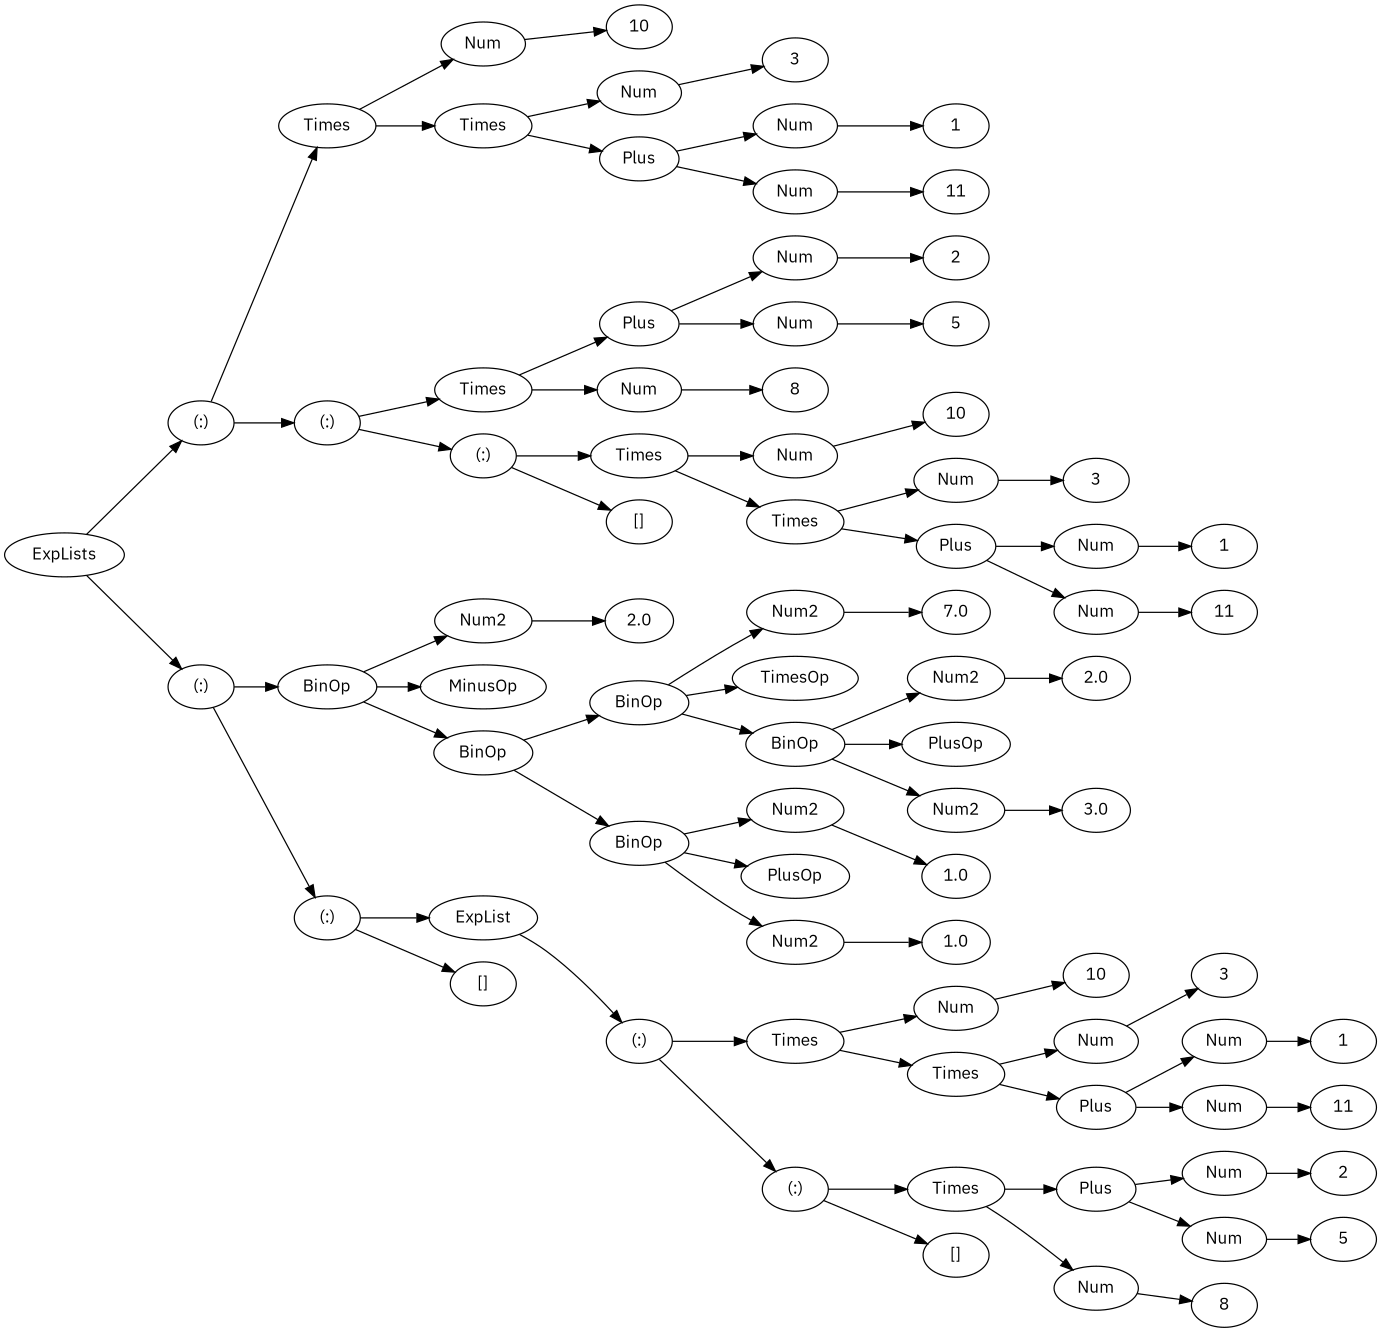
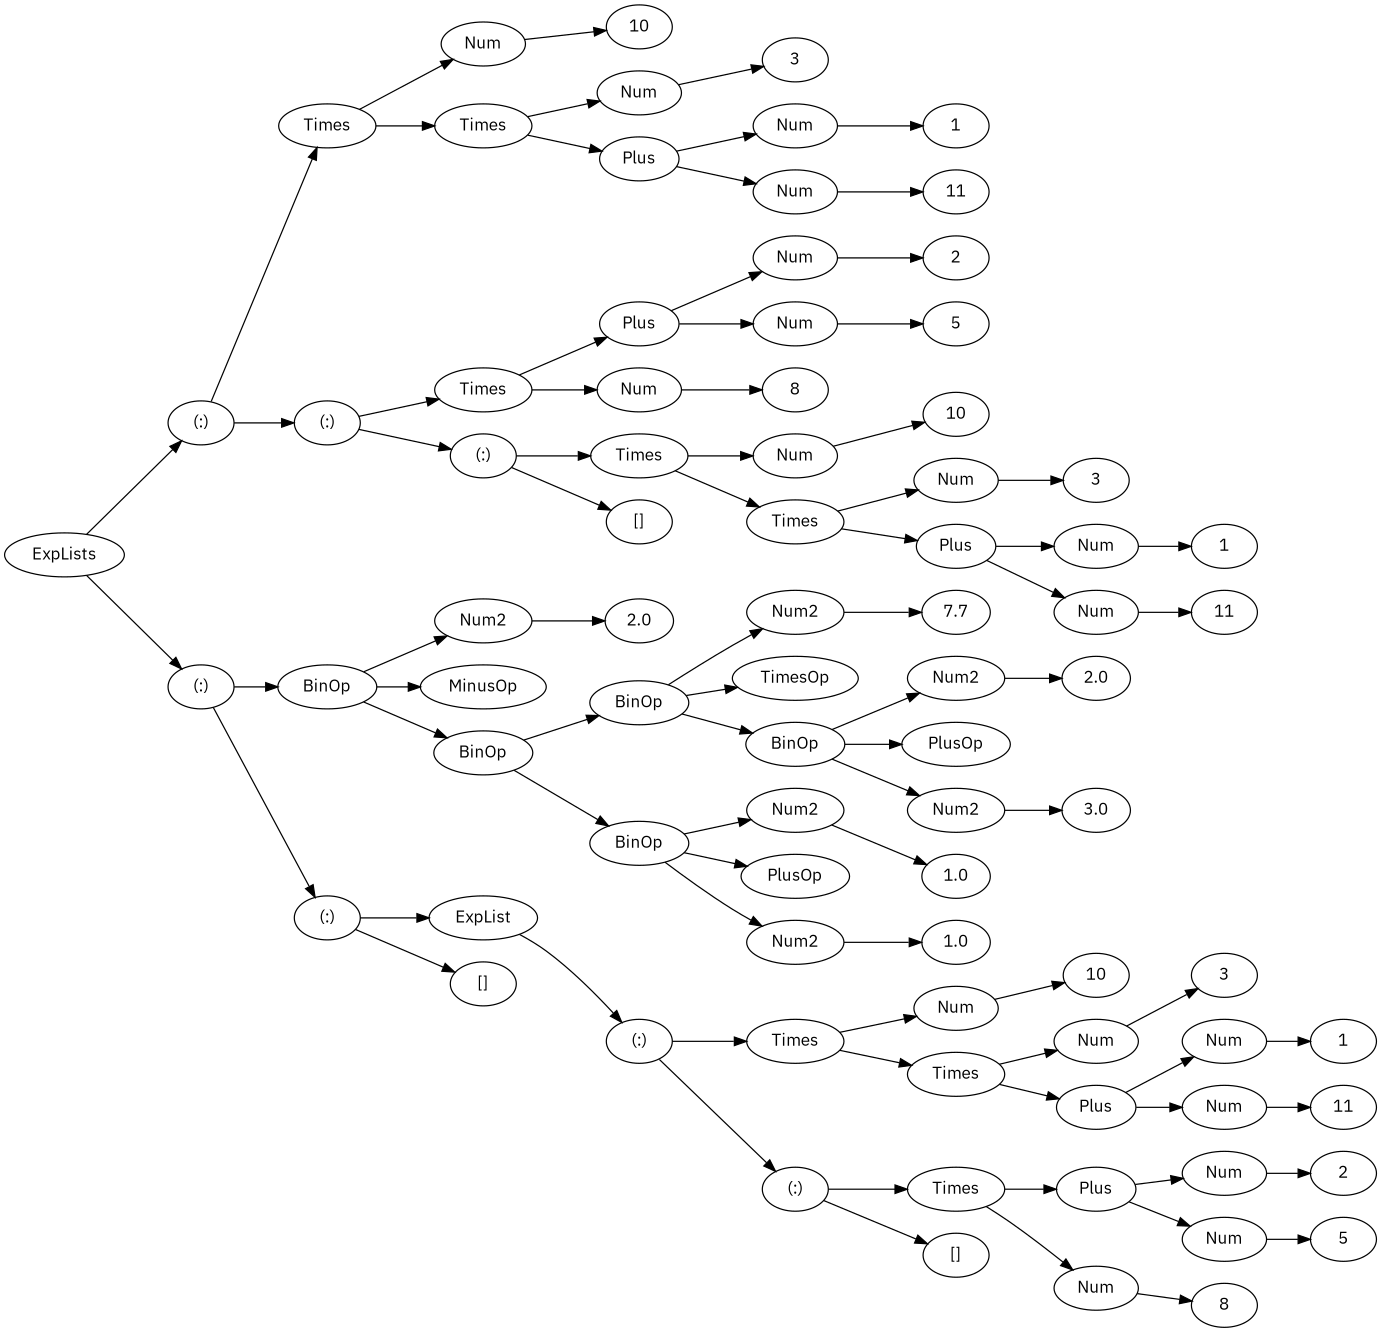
(956, 612) -> (956, 612)
